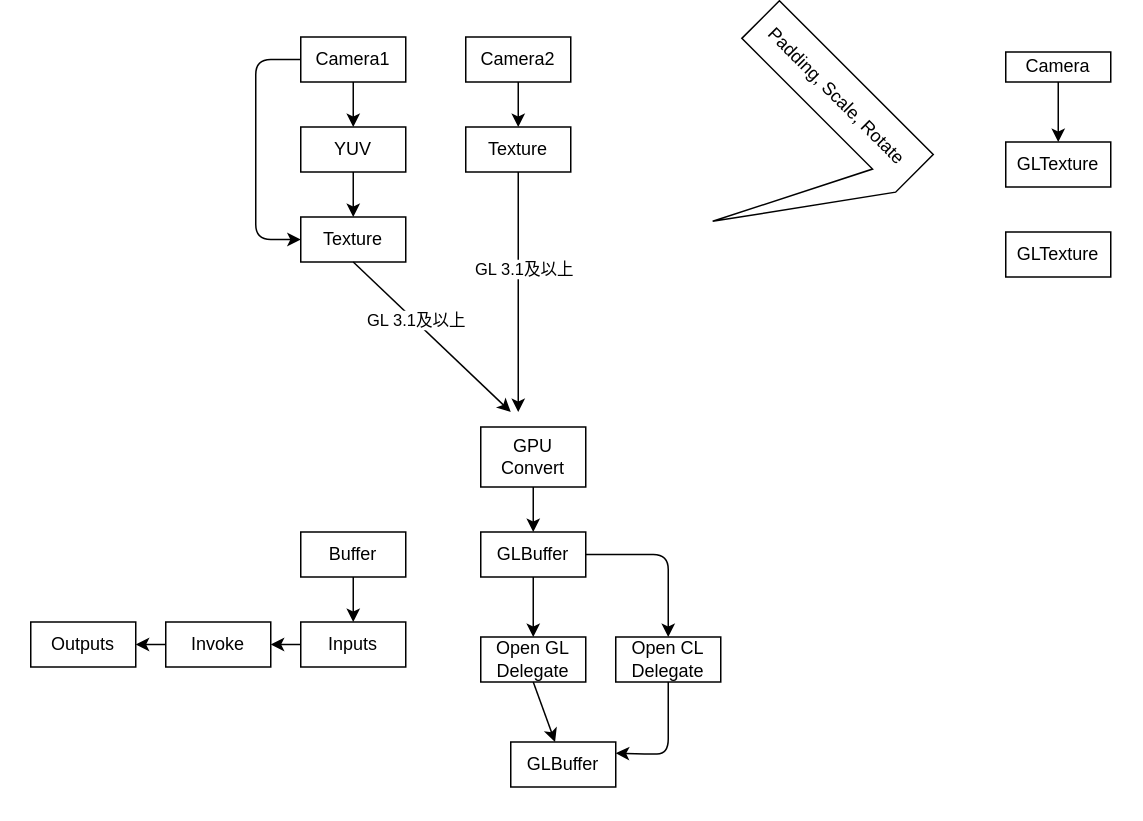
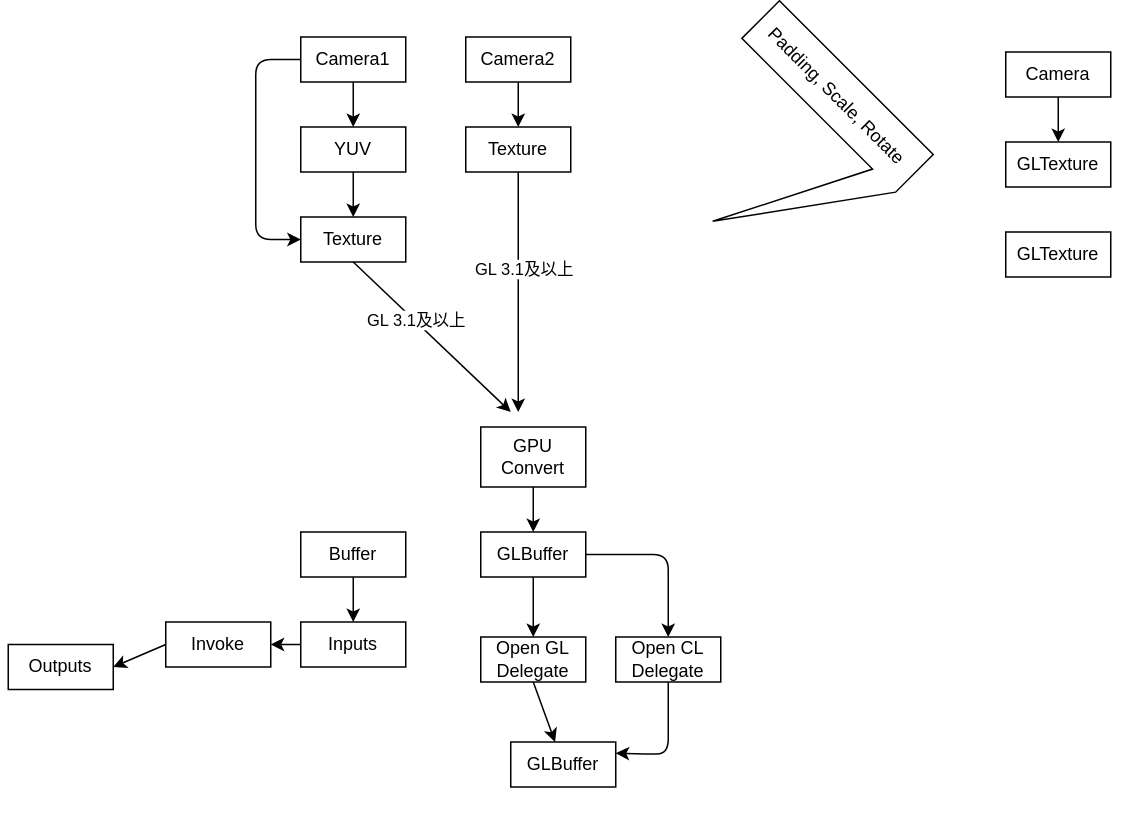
(1058, 67) -> (1058, 74)
(83, 644) -> (61, 667)
